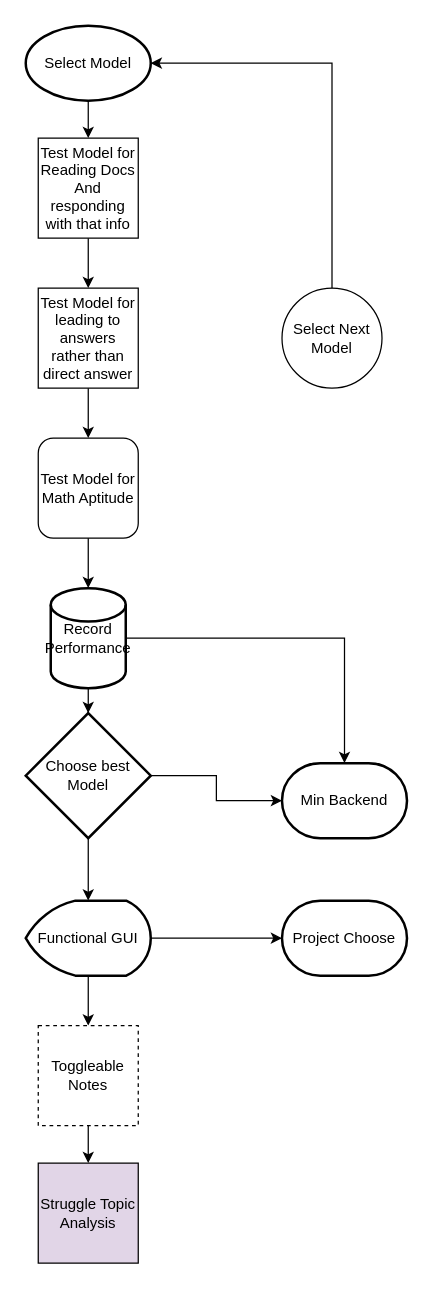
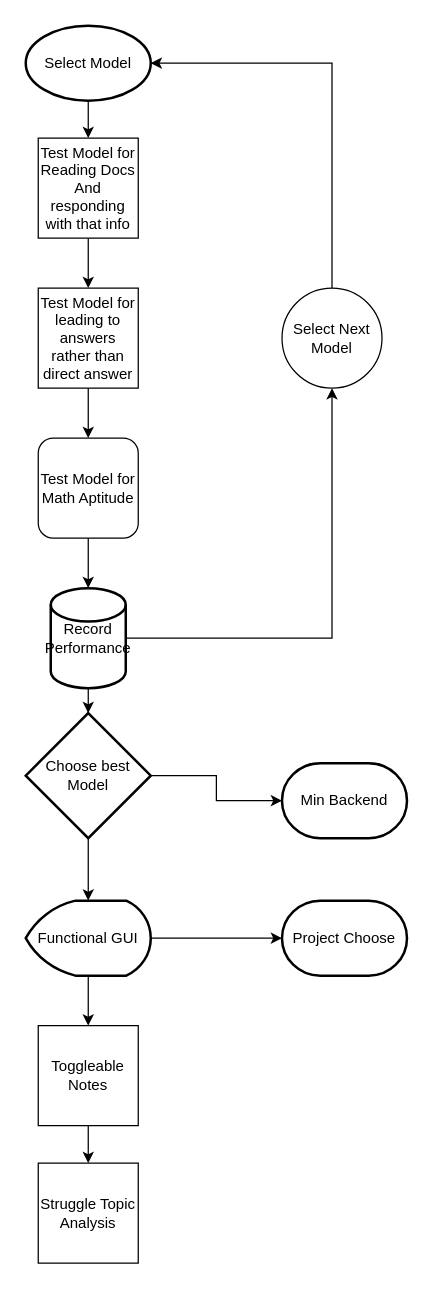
(344, 689) -> (332, 519)
(88, 1076) -> (88, 1076)
(88, 1213) -> (88, 1213)
